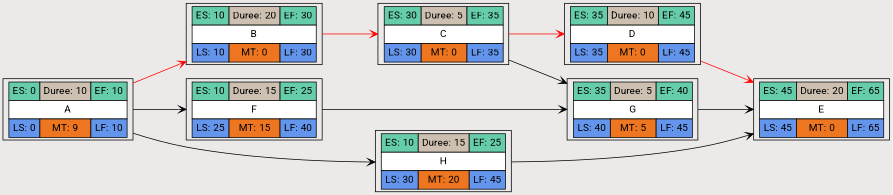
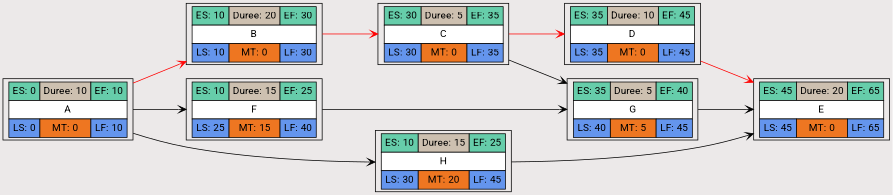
(65, 128) -> (65, 128)
